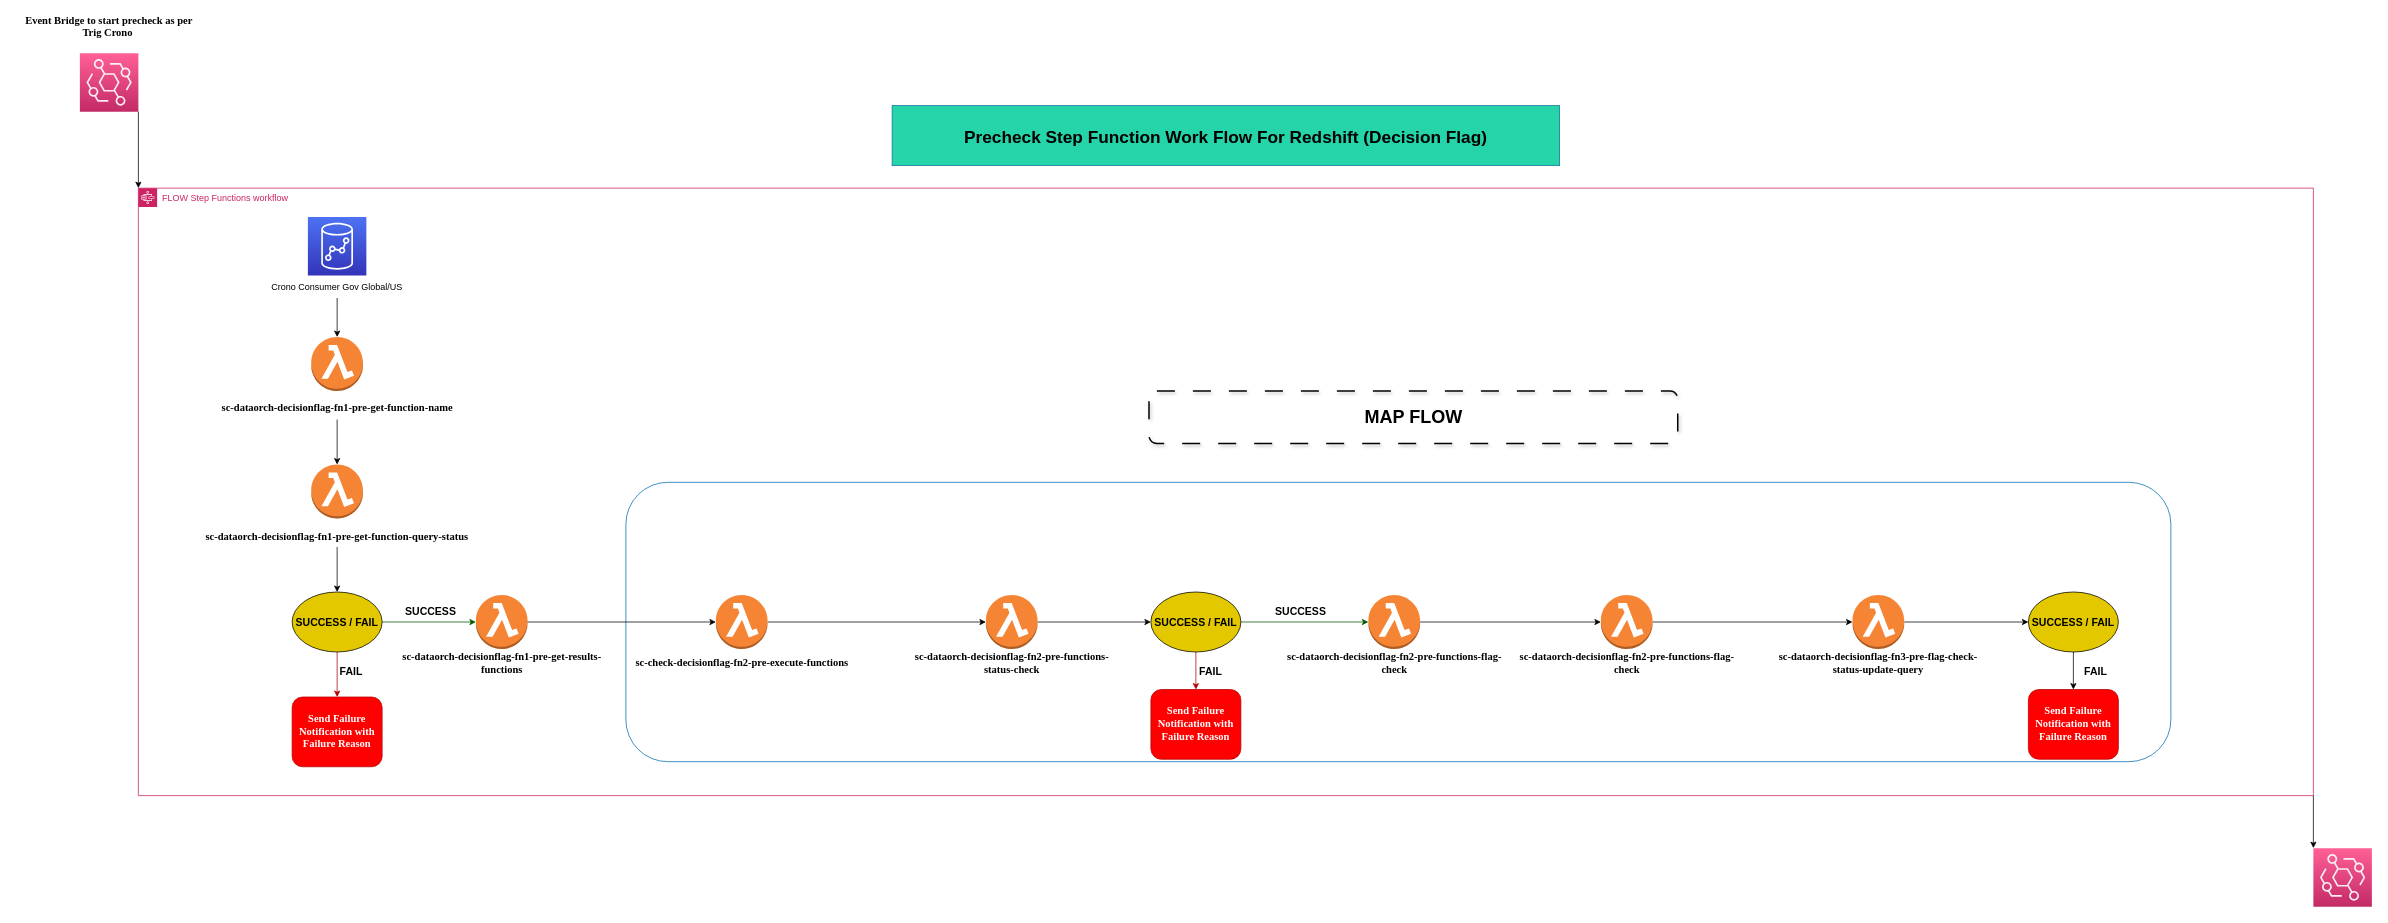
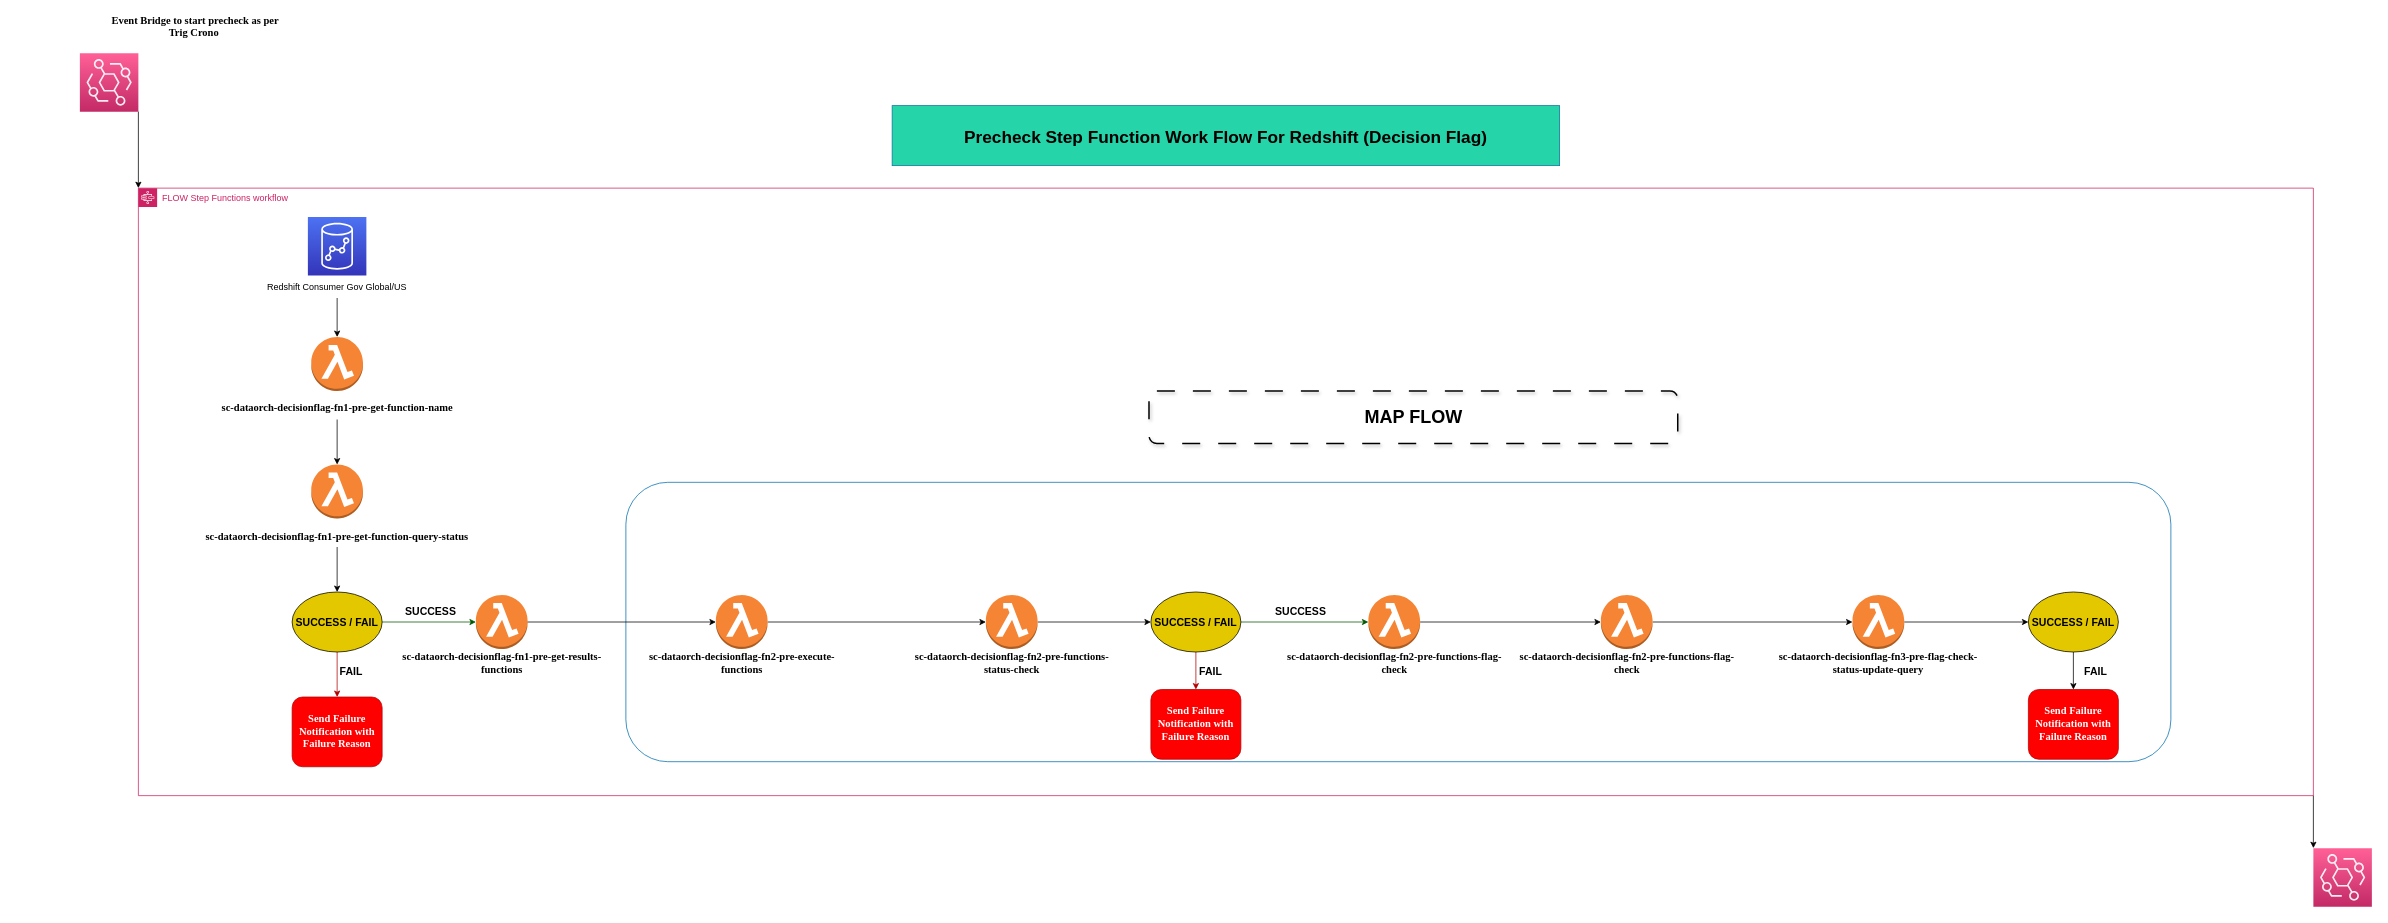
(109, 27) -> (195, 27)
(337, 287) -> (337, 287)
(742, 663) -> (742, 663)
